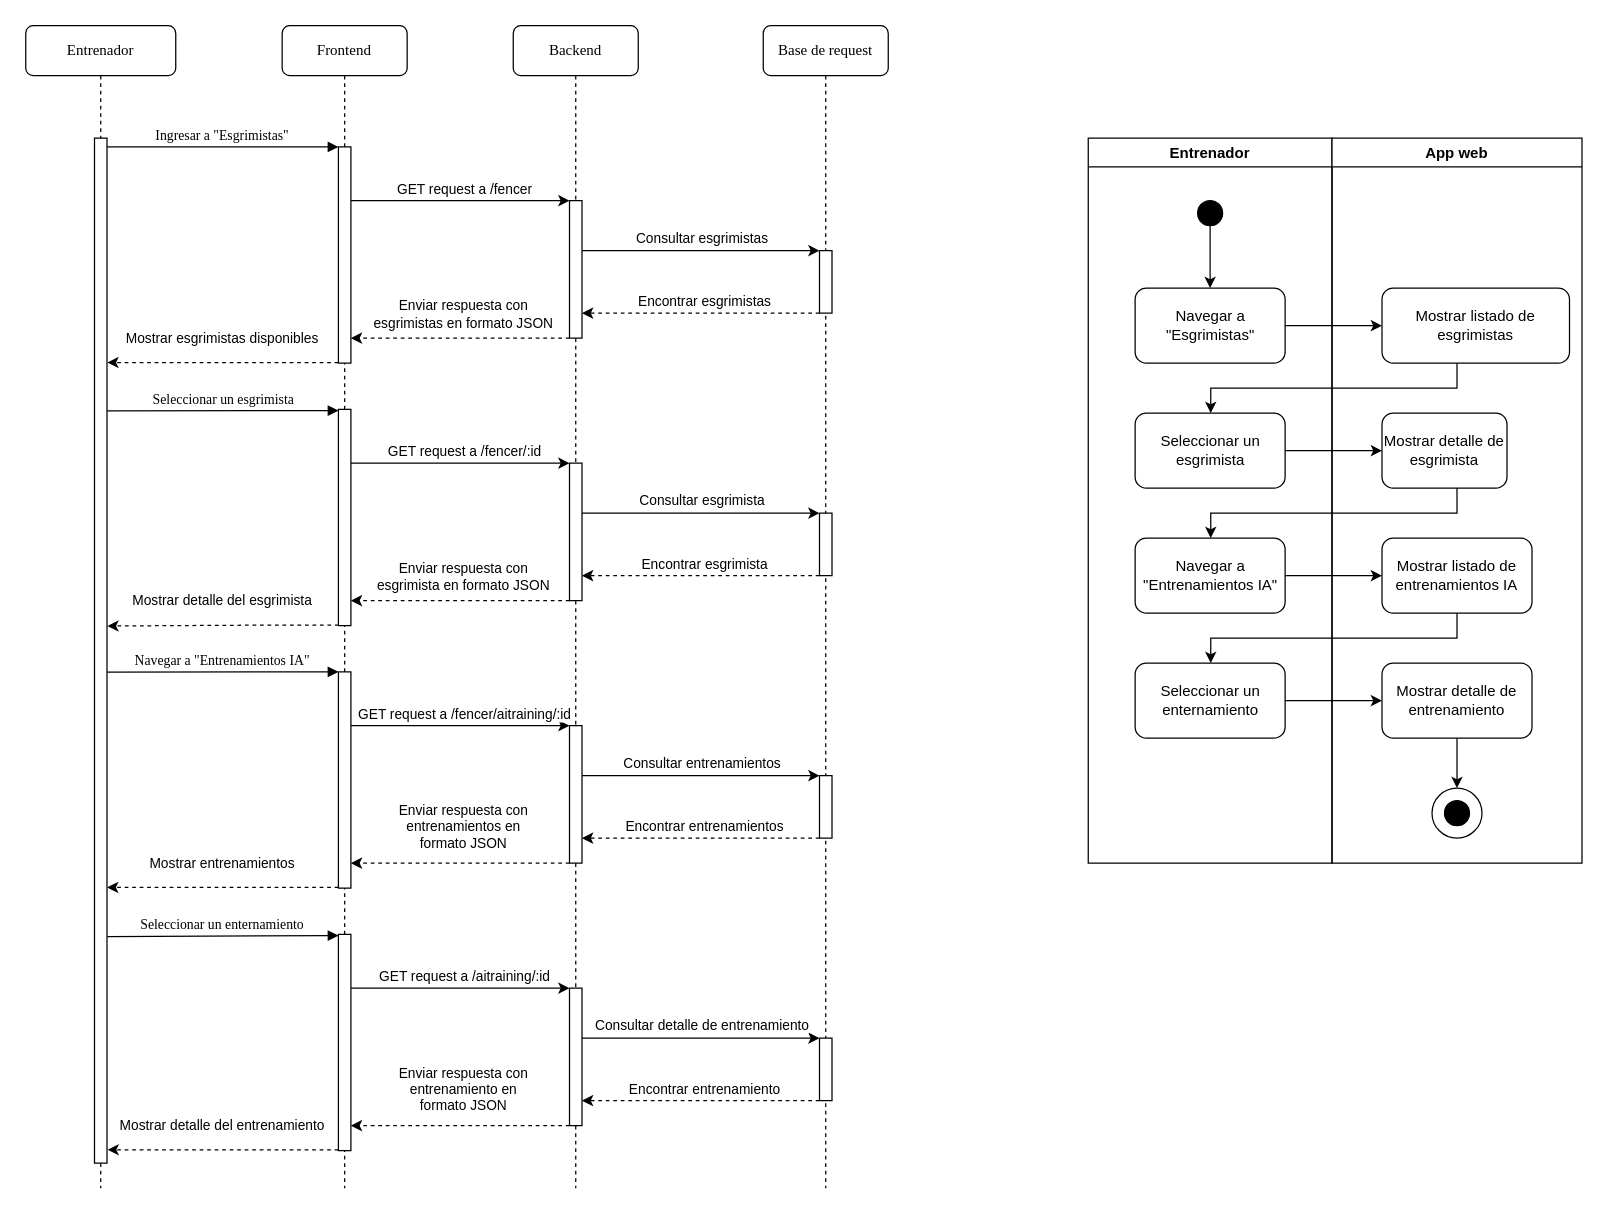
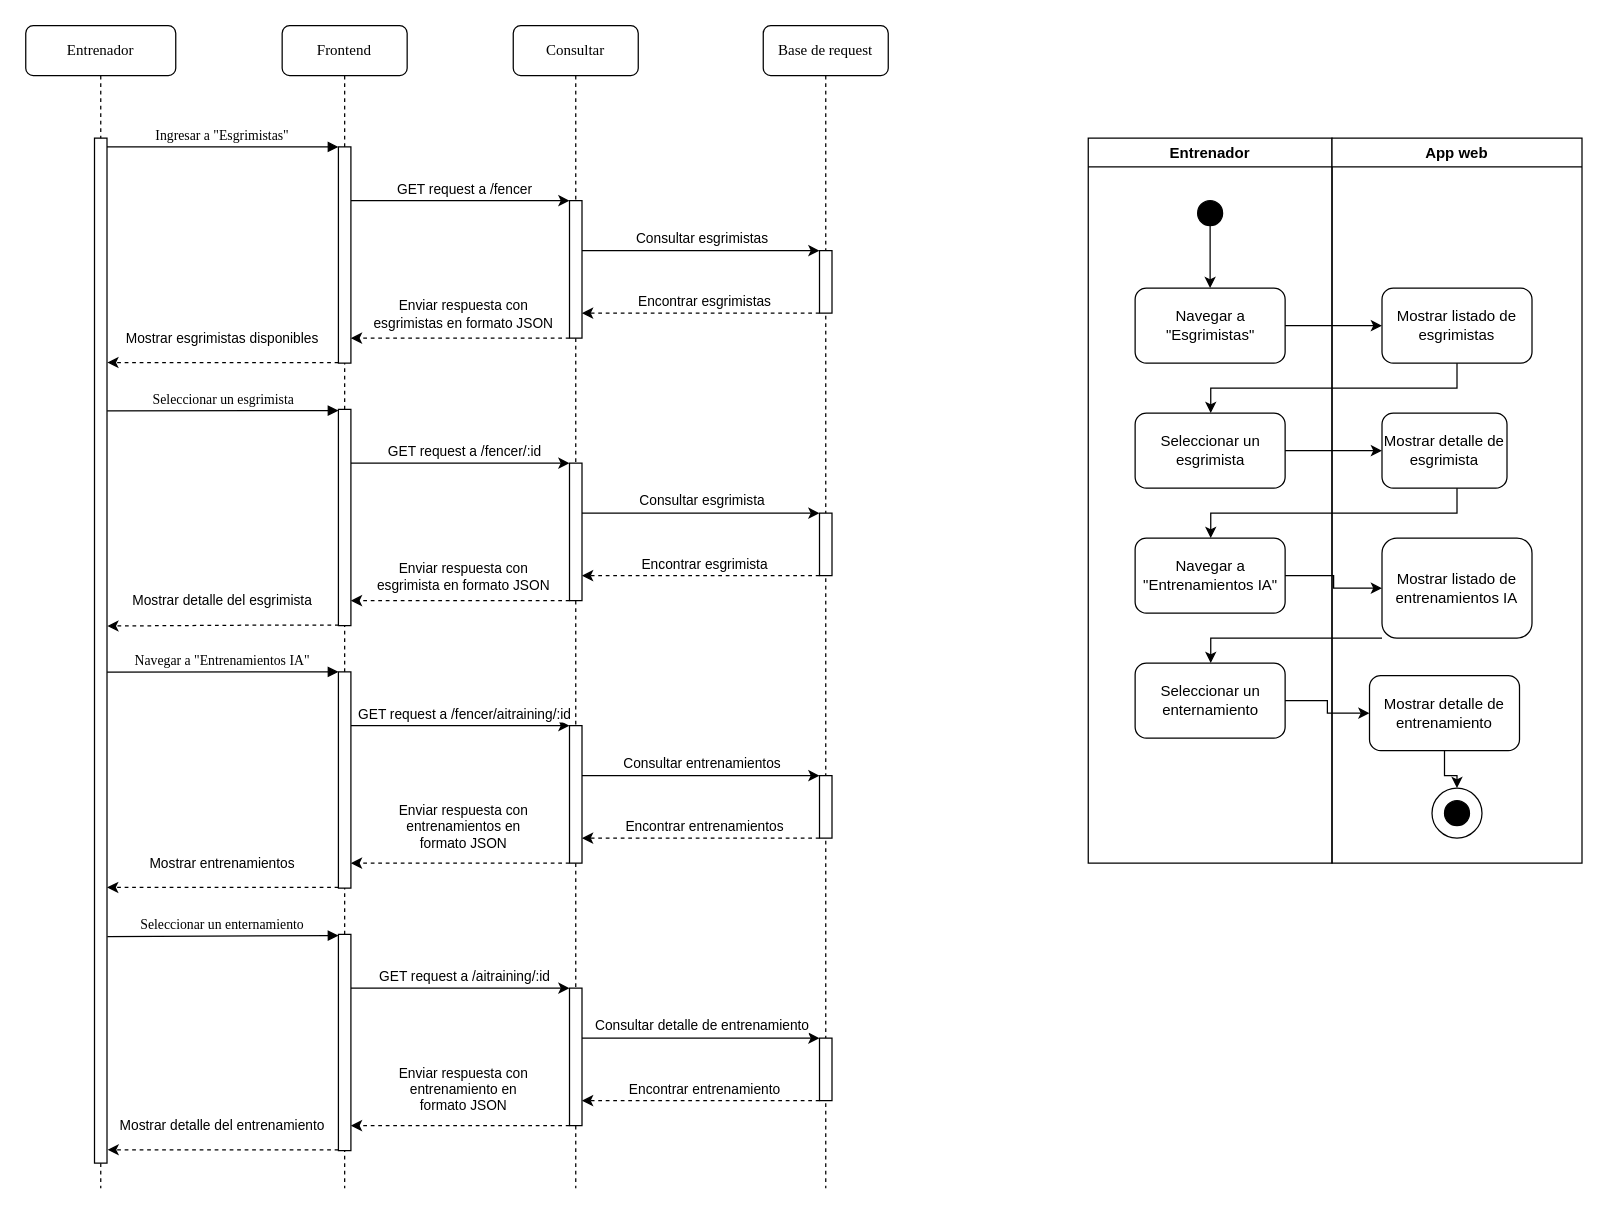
(576, 51) -> (576, 51)
(1476, 326) -> (1457, 326)
(1457, 576) -> (1457, 588)
(1457, 701) -> (1444, 713)
